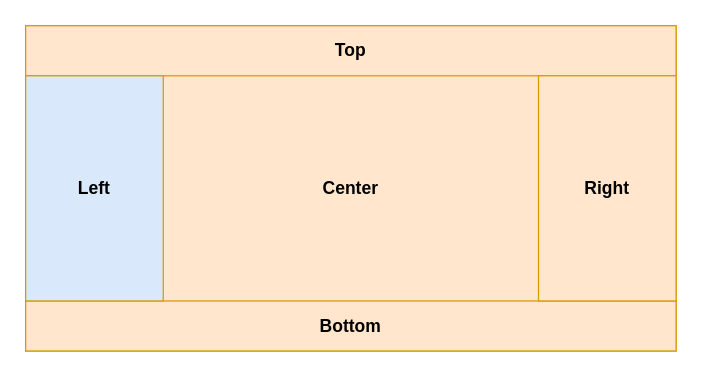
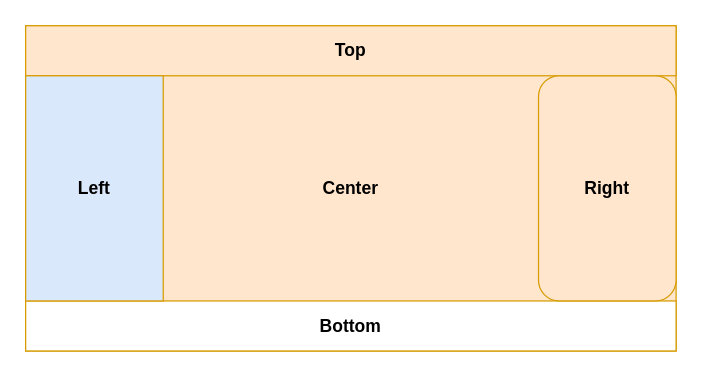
(607, 188) -> (607, 188)
(351, 326) -> (351, 326)
